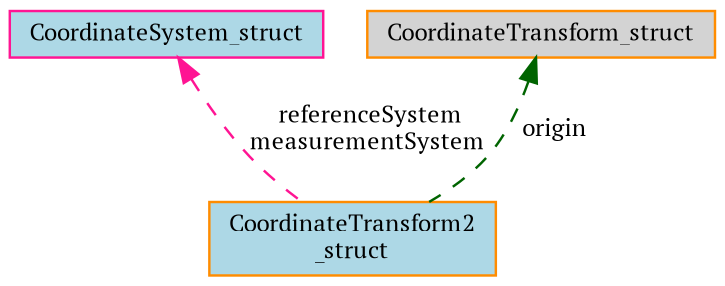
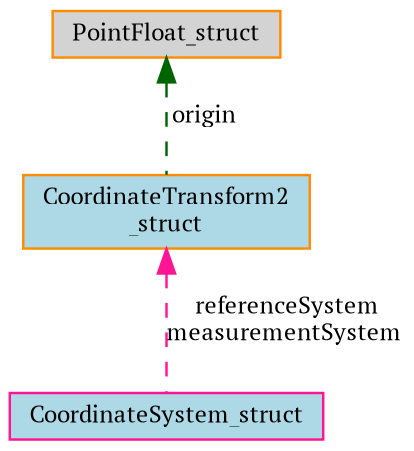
(541, 34) -> (167, 34)
(240, 146) -> (167, 333)
